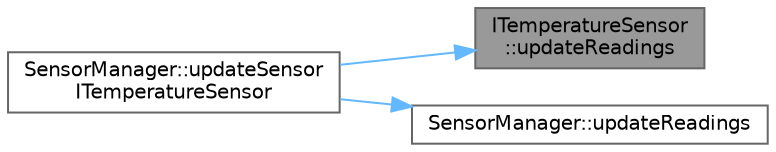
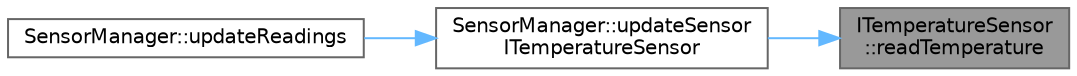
(590, 38) -> (955, 38)
(366, 102) -> (390, 38)
